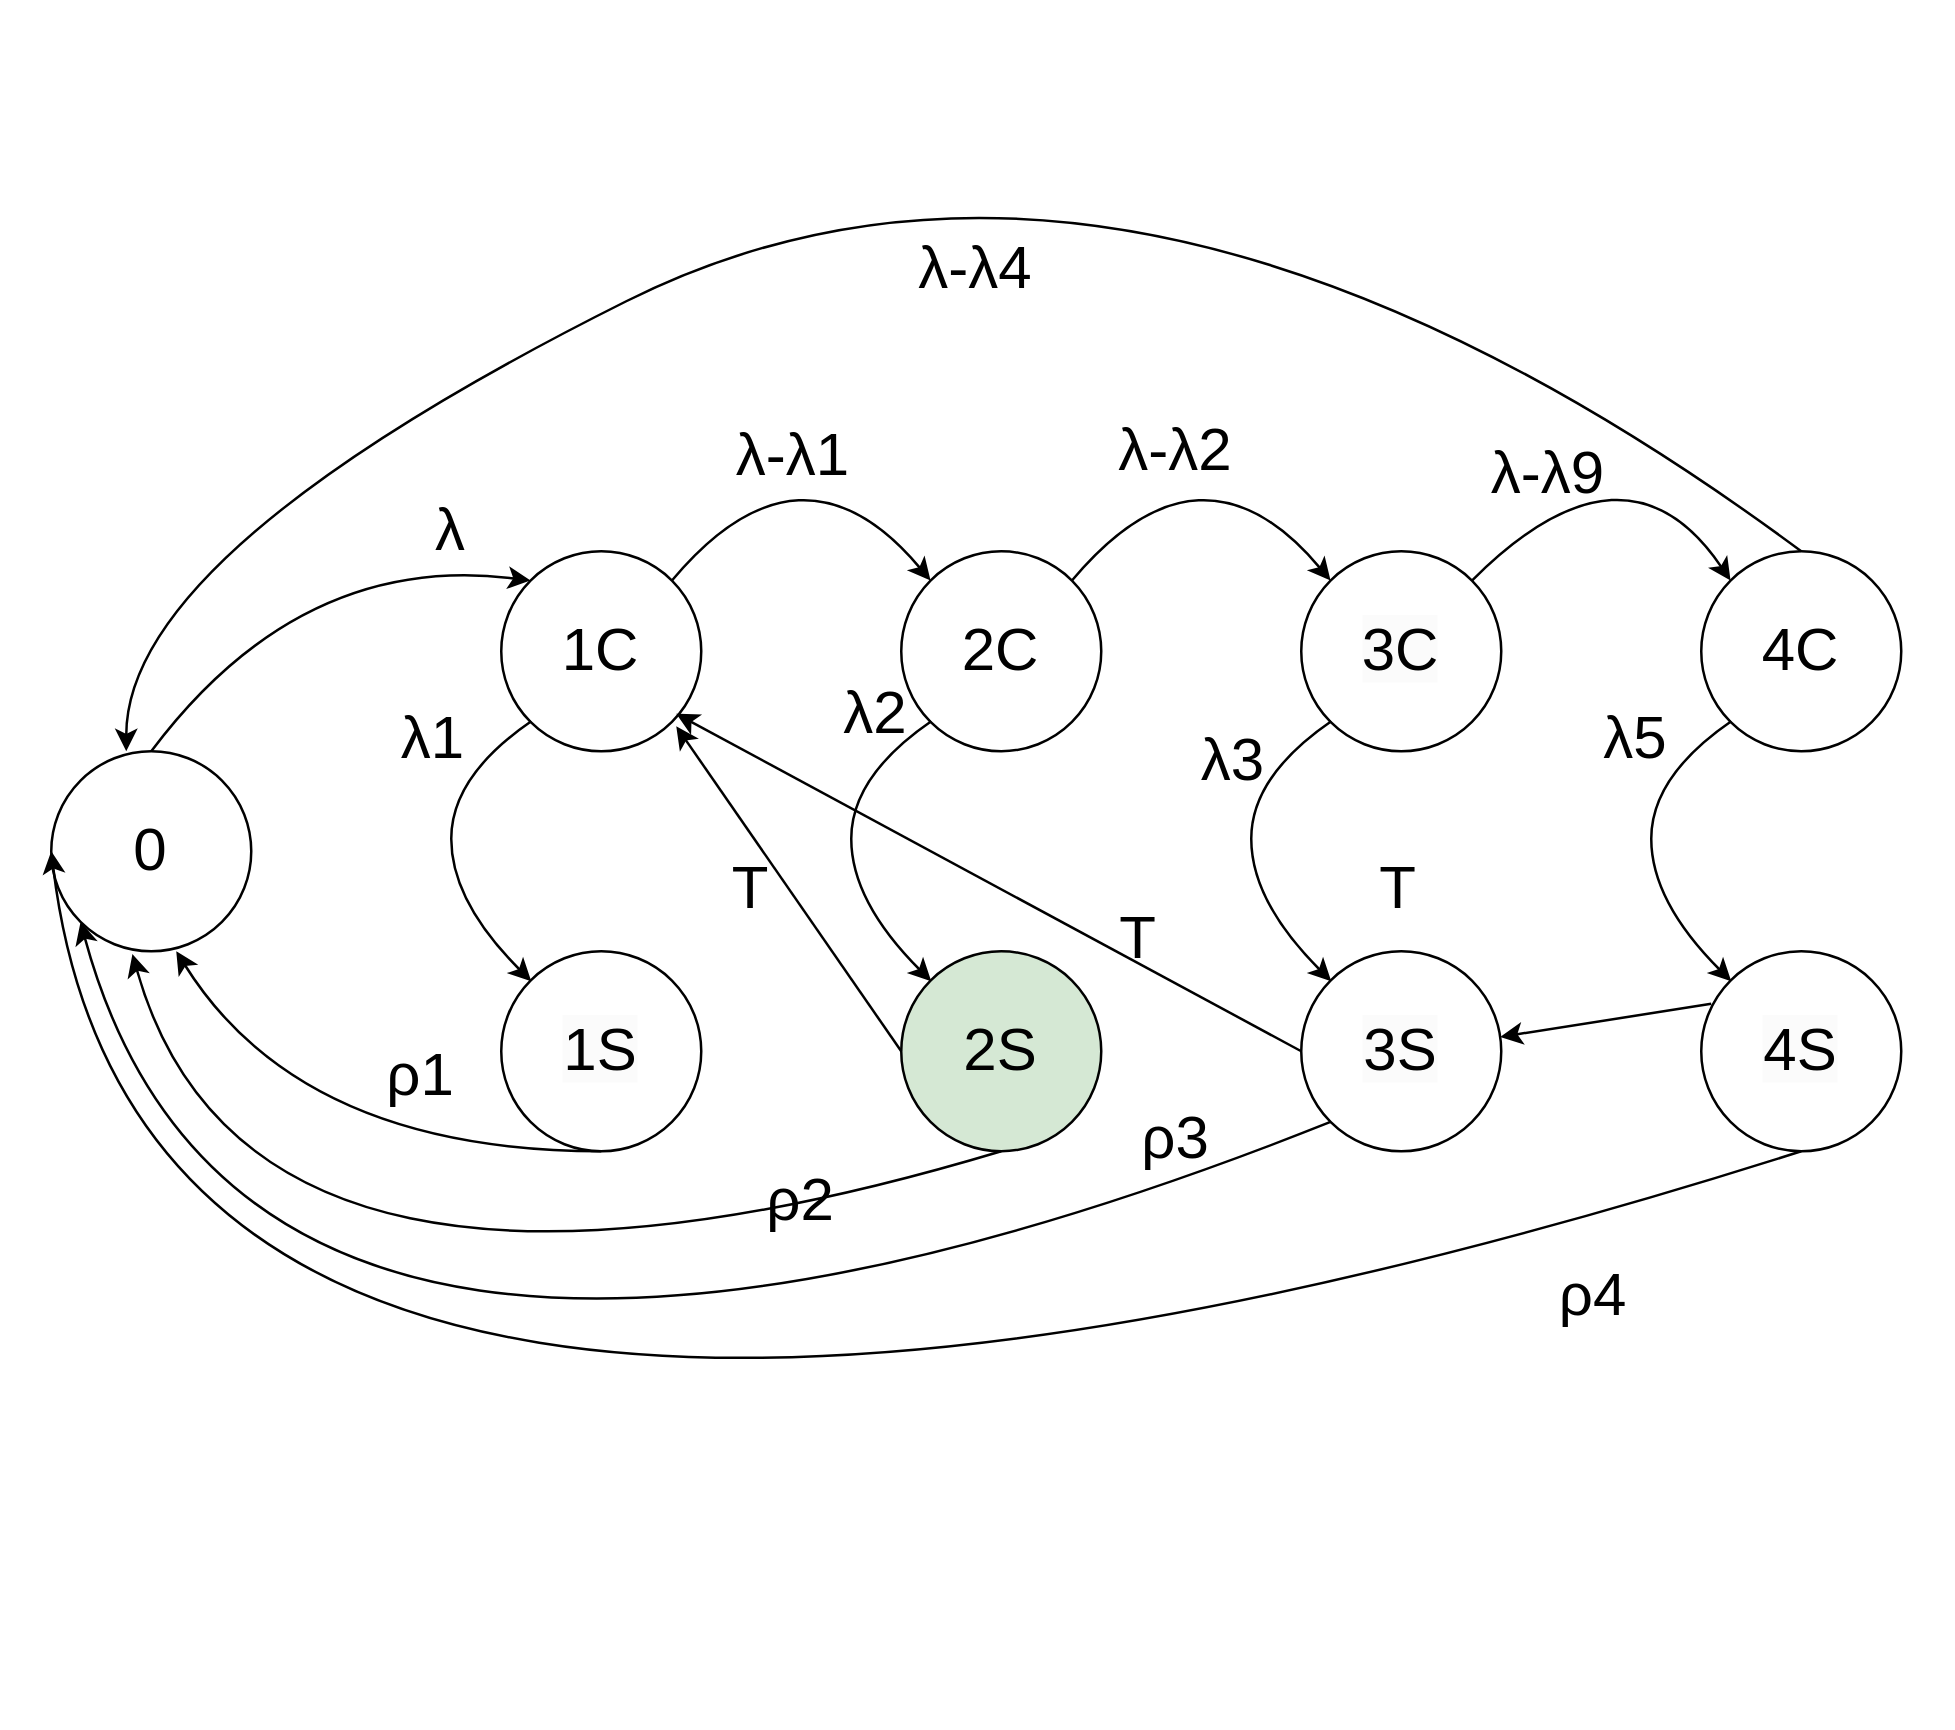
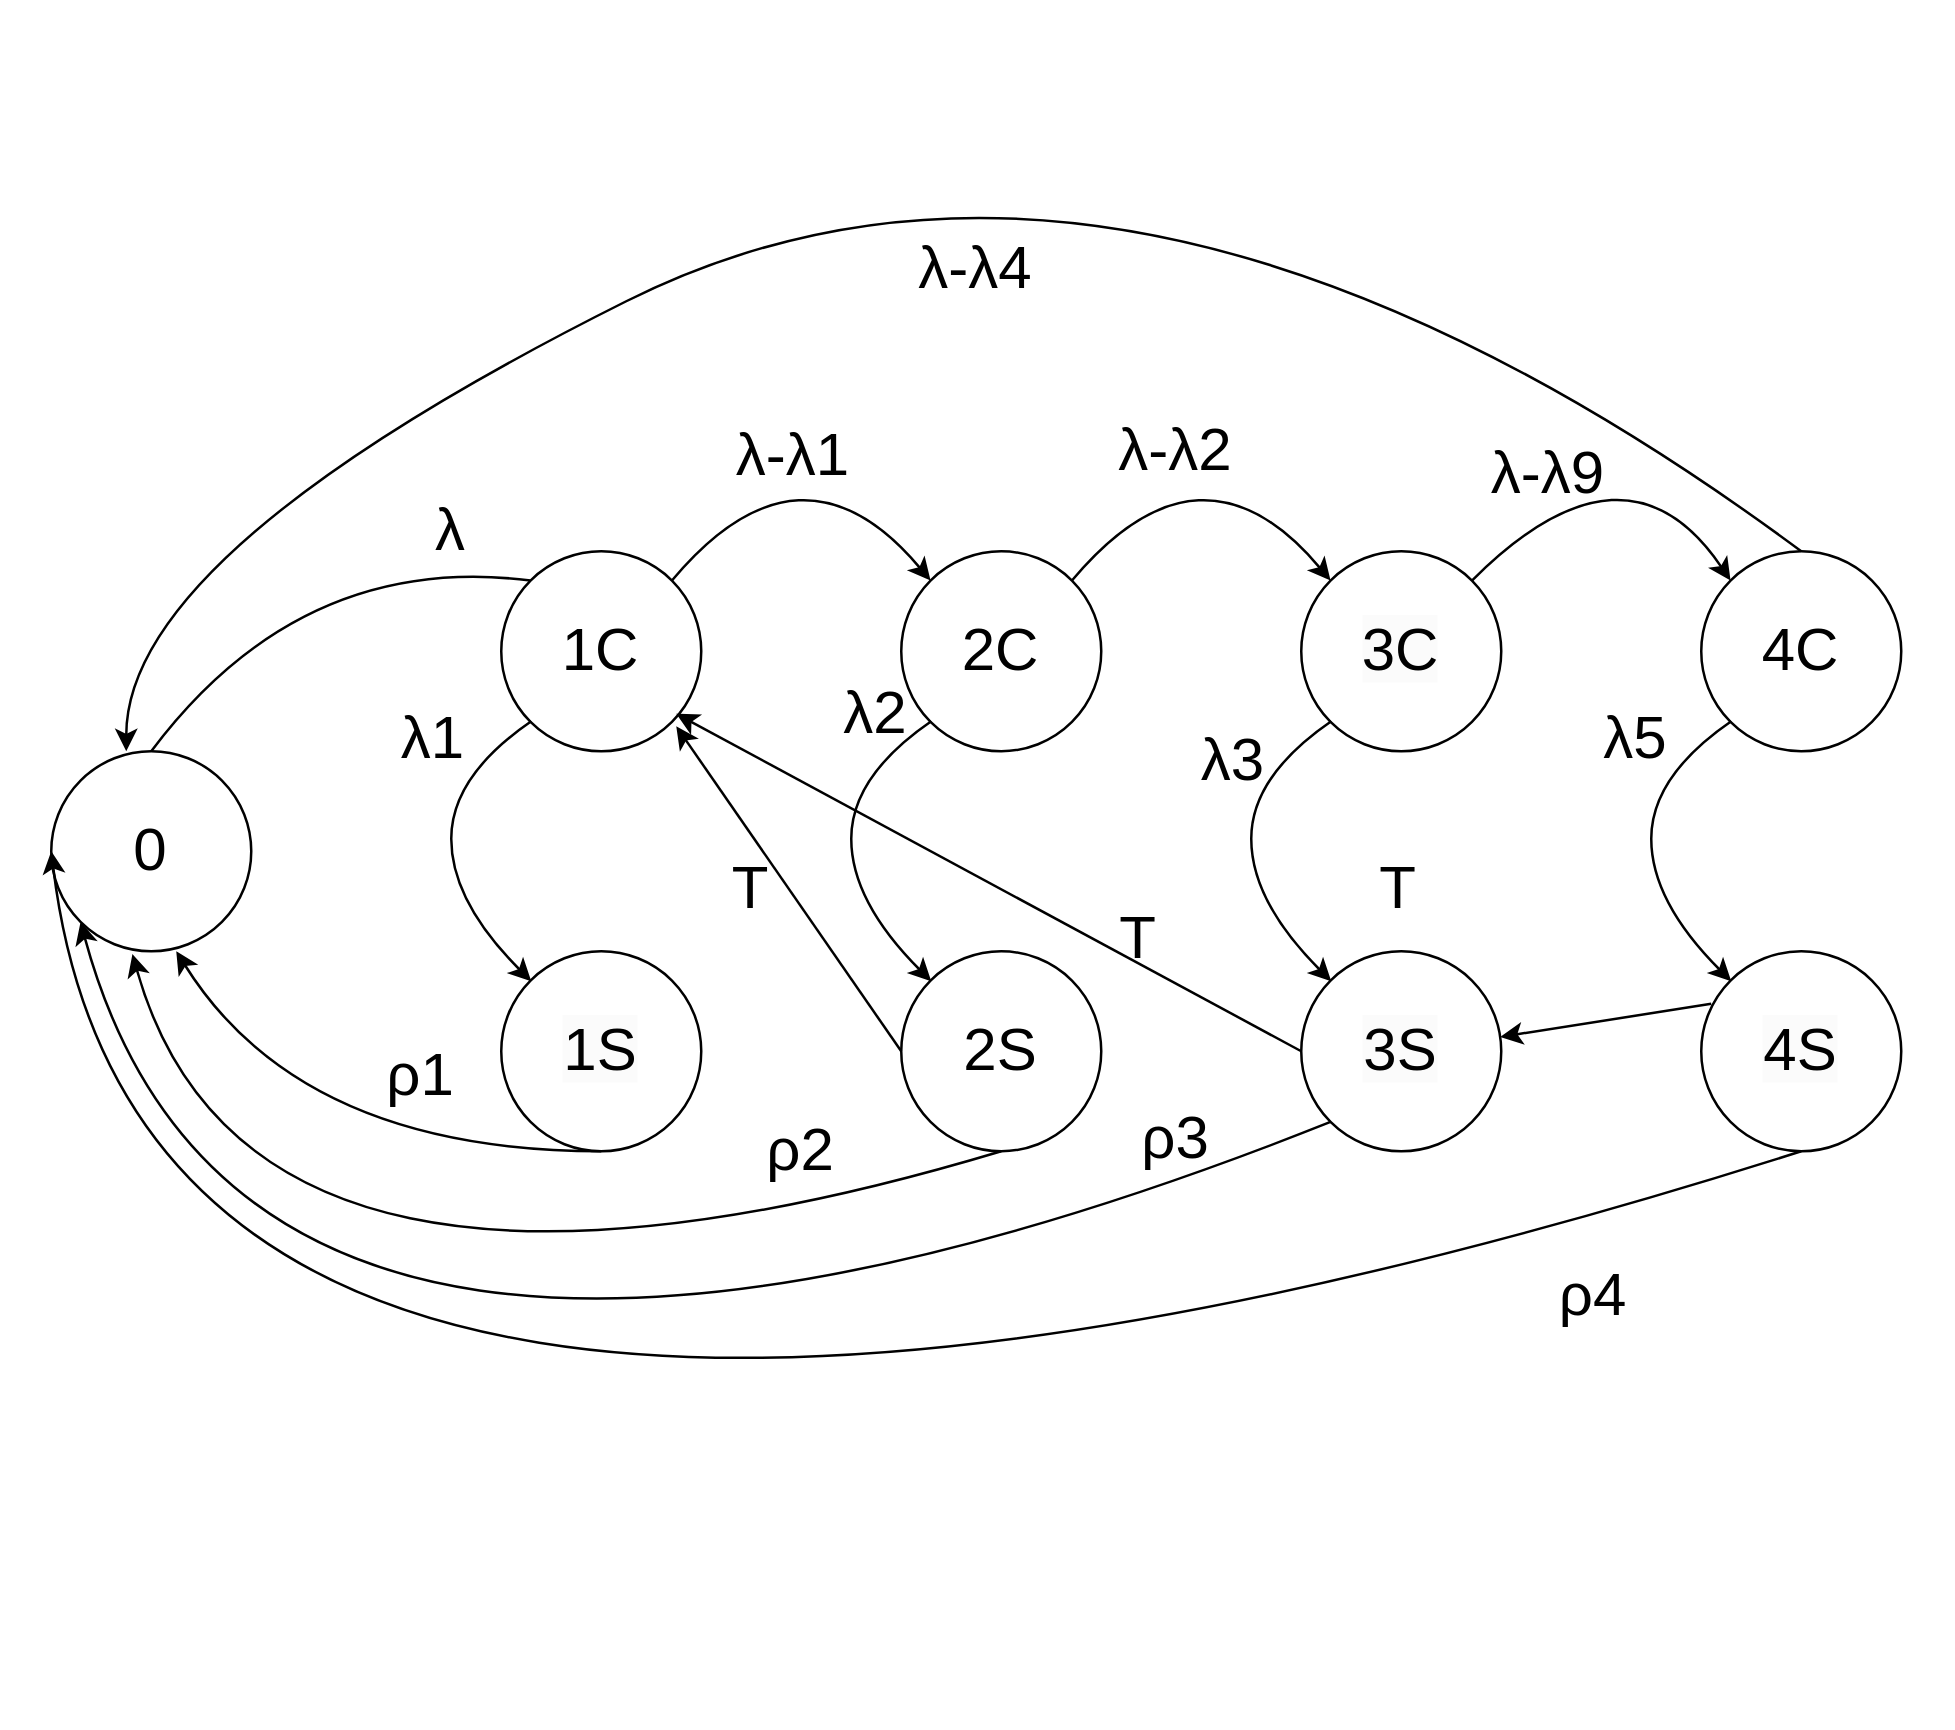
(351, 594) -> (360, 594)
(1001, 1051) -> (1001, 1051)
(801, 1201) -> (801, 1151)
